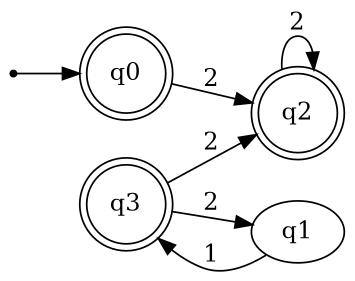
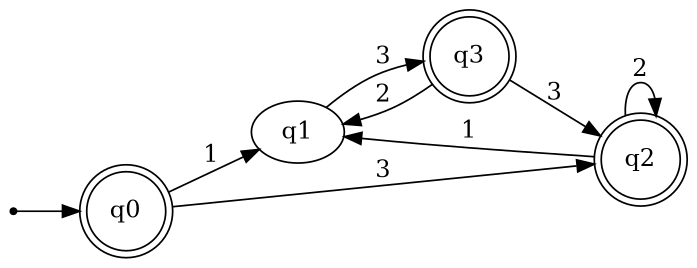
(212, 80) -> (384, 171)
(212, 143) -> (555, 93)
none -> (478, 148)
none -> (206, 175)
(212, 255) -> (384, 57)
